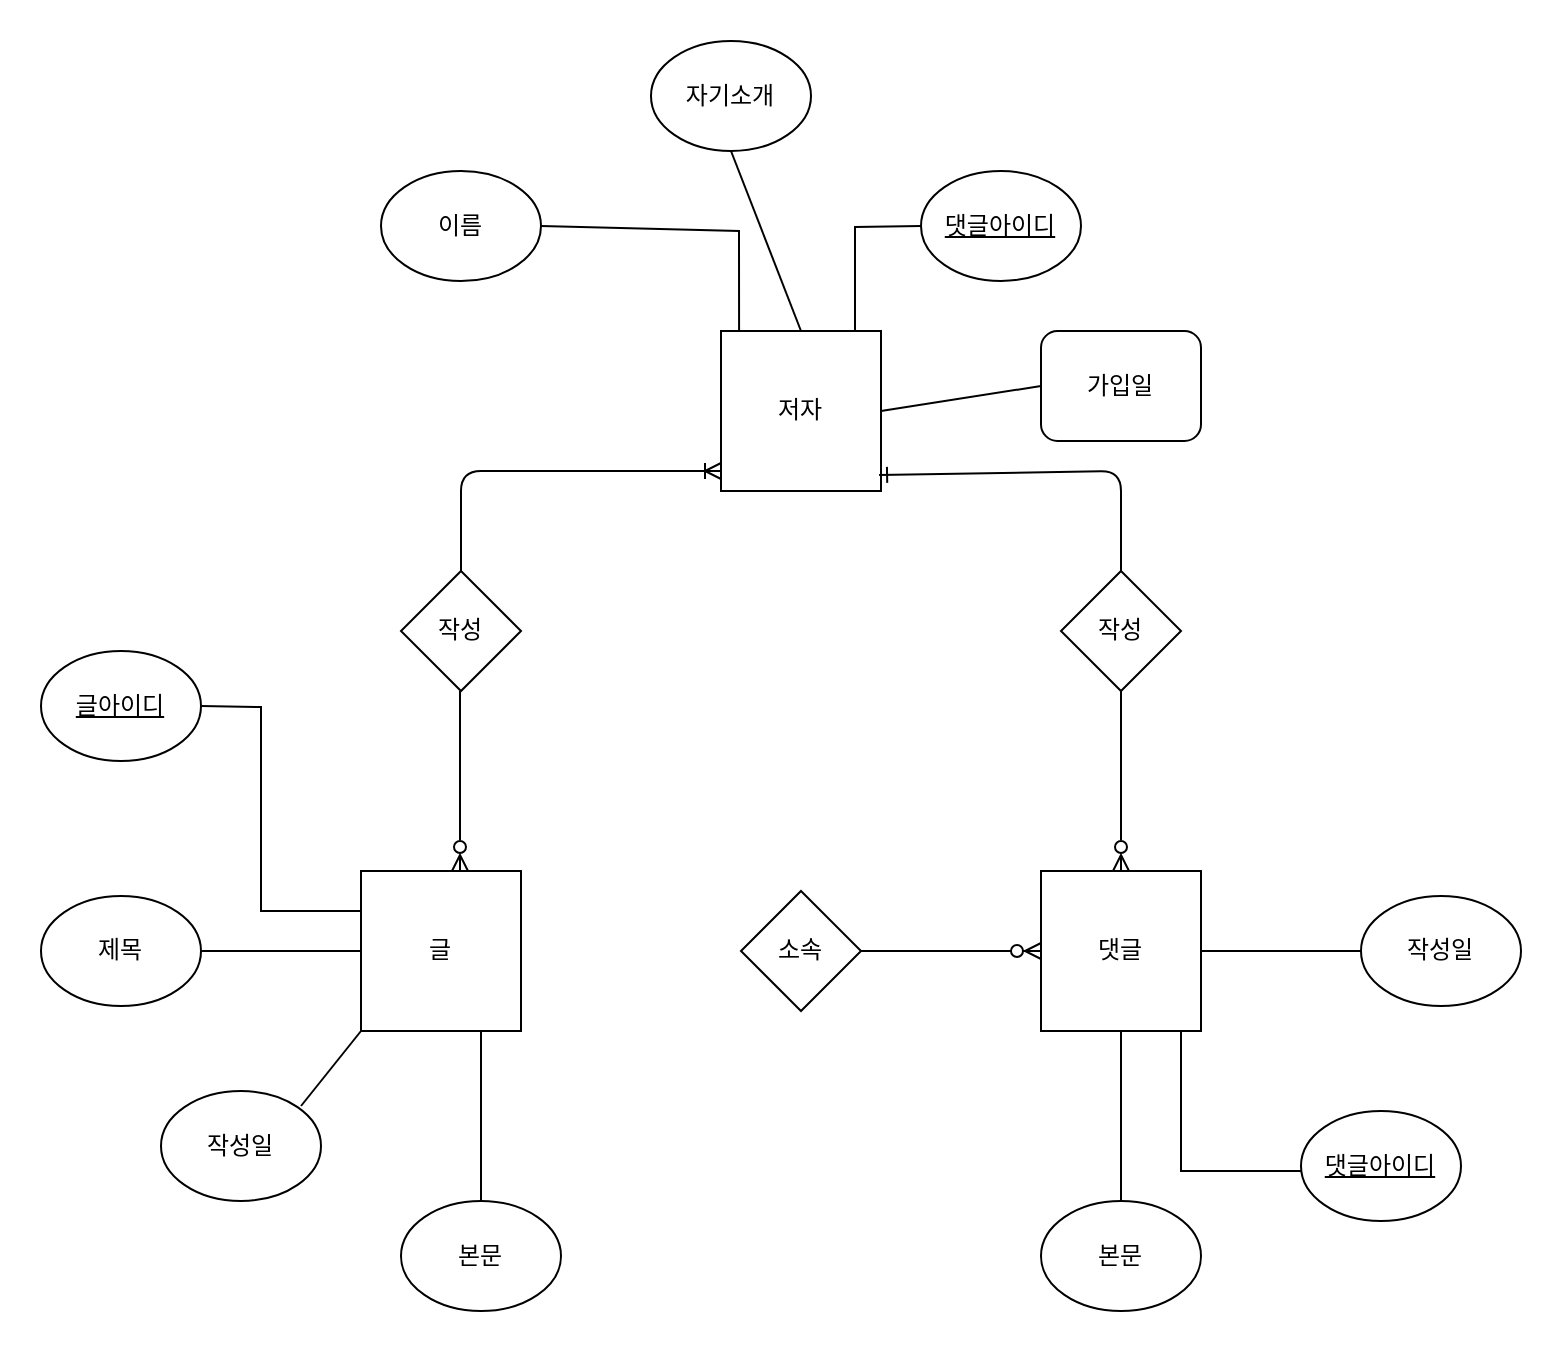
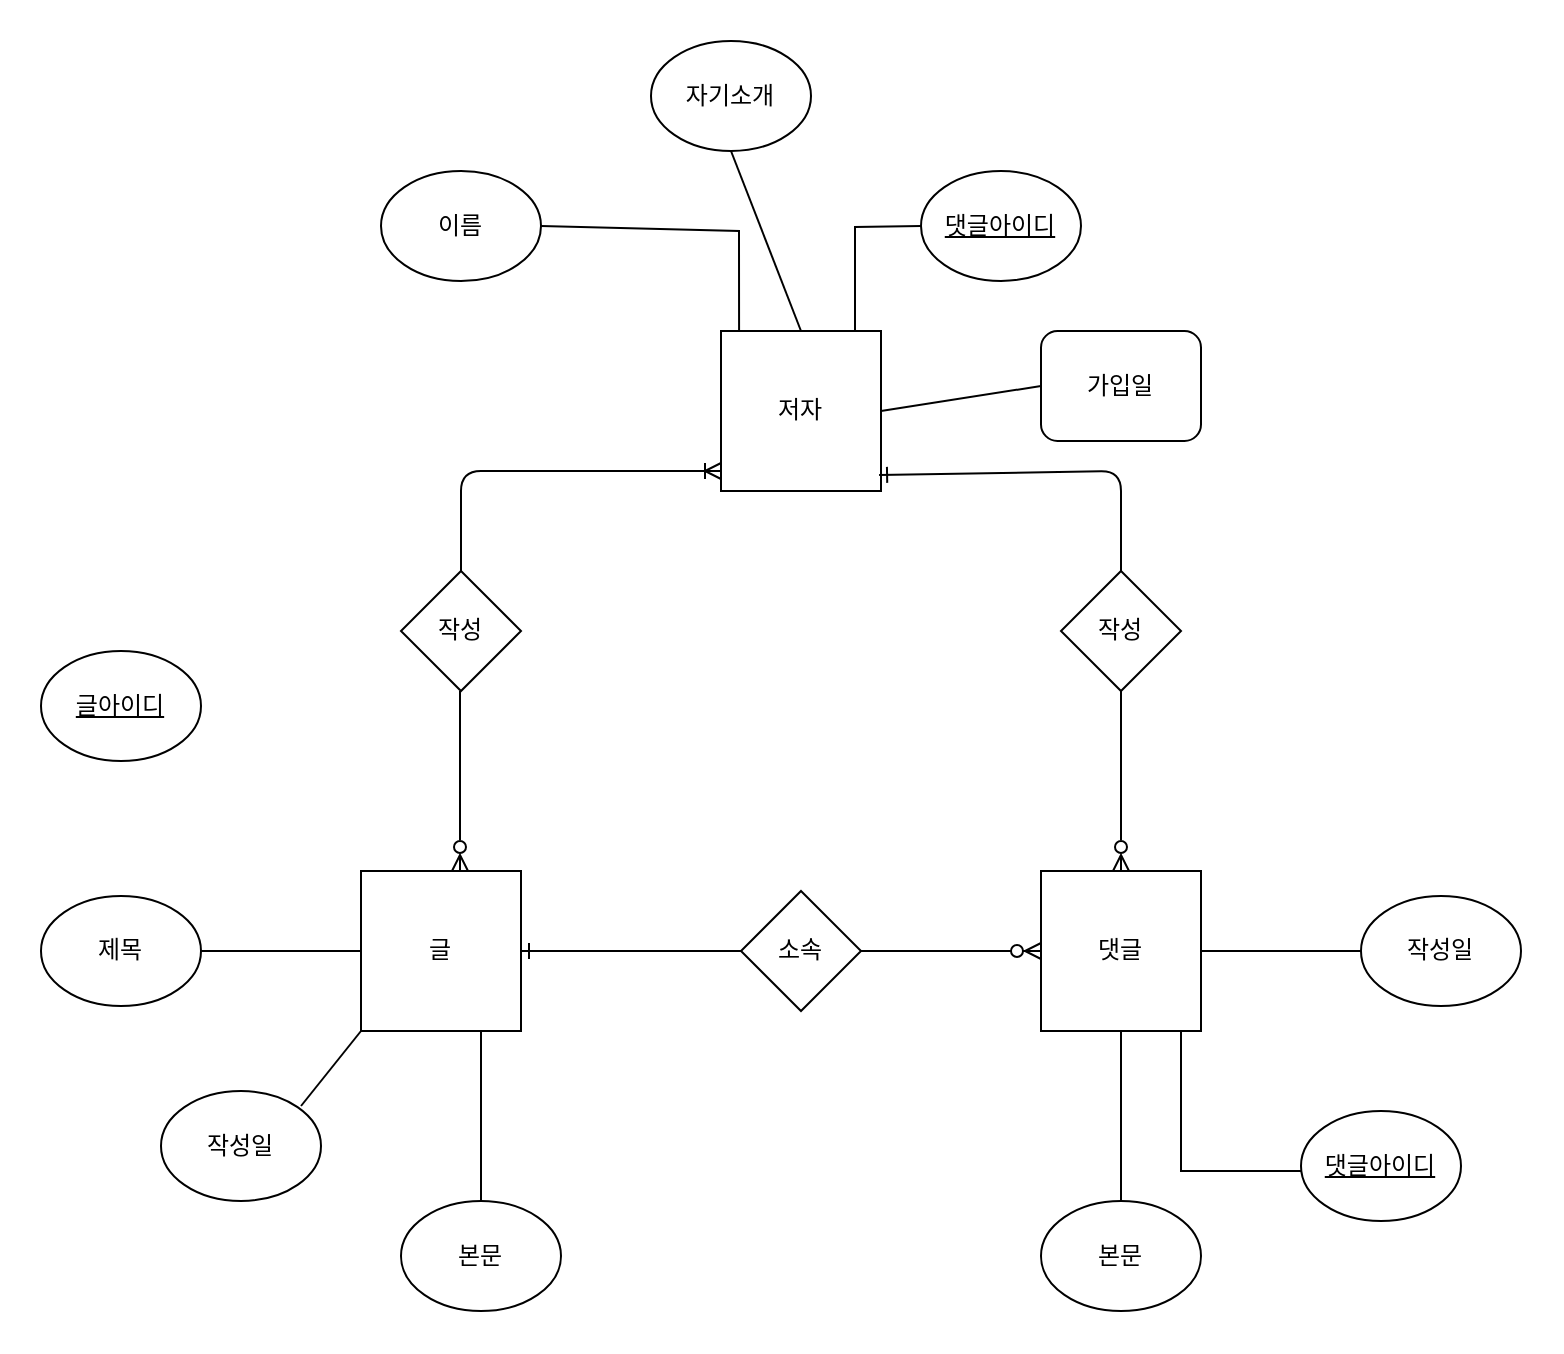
(261, 829) -> none
none -> (631, 951)
